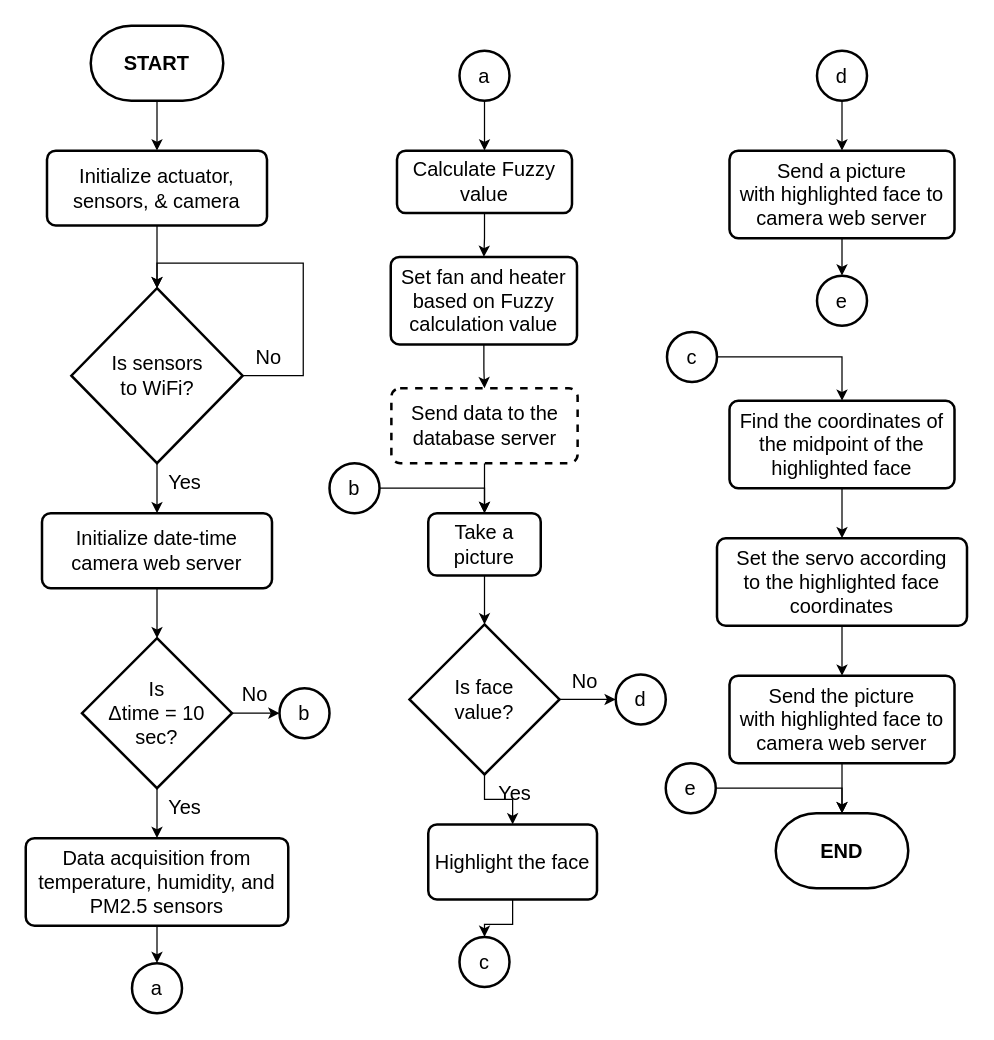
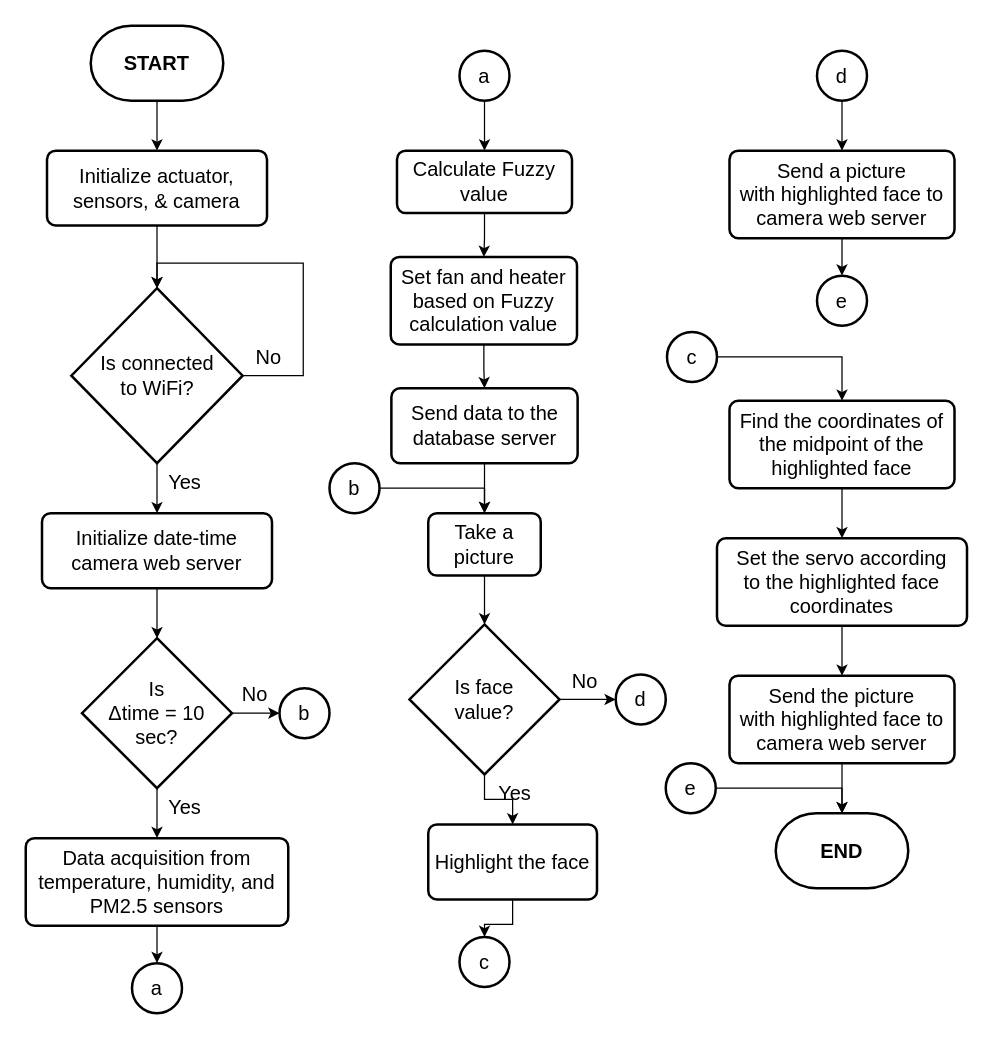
(158, 376) -> (158, 376)
(484, 426) -> (484, 426)
